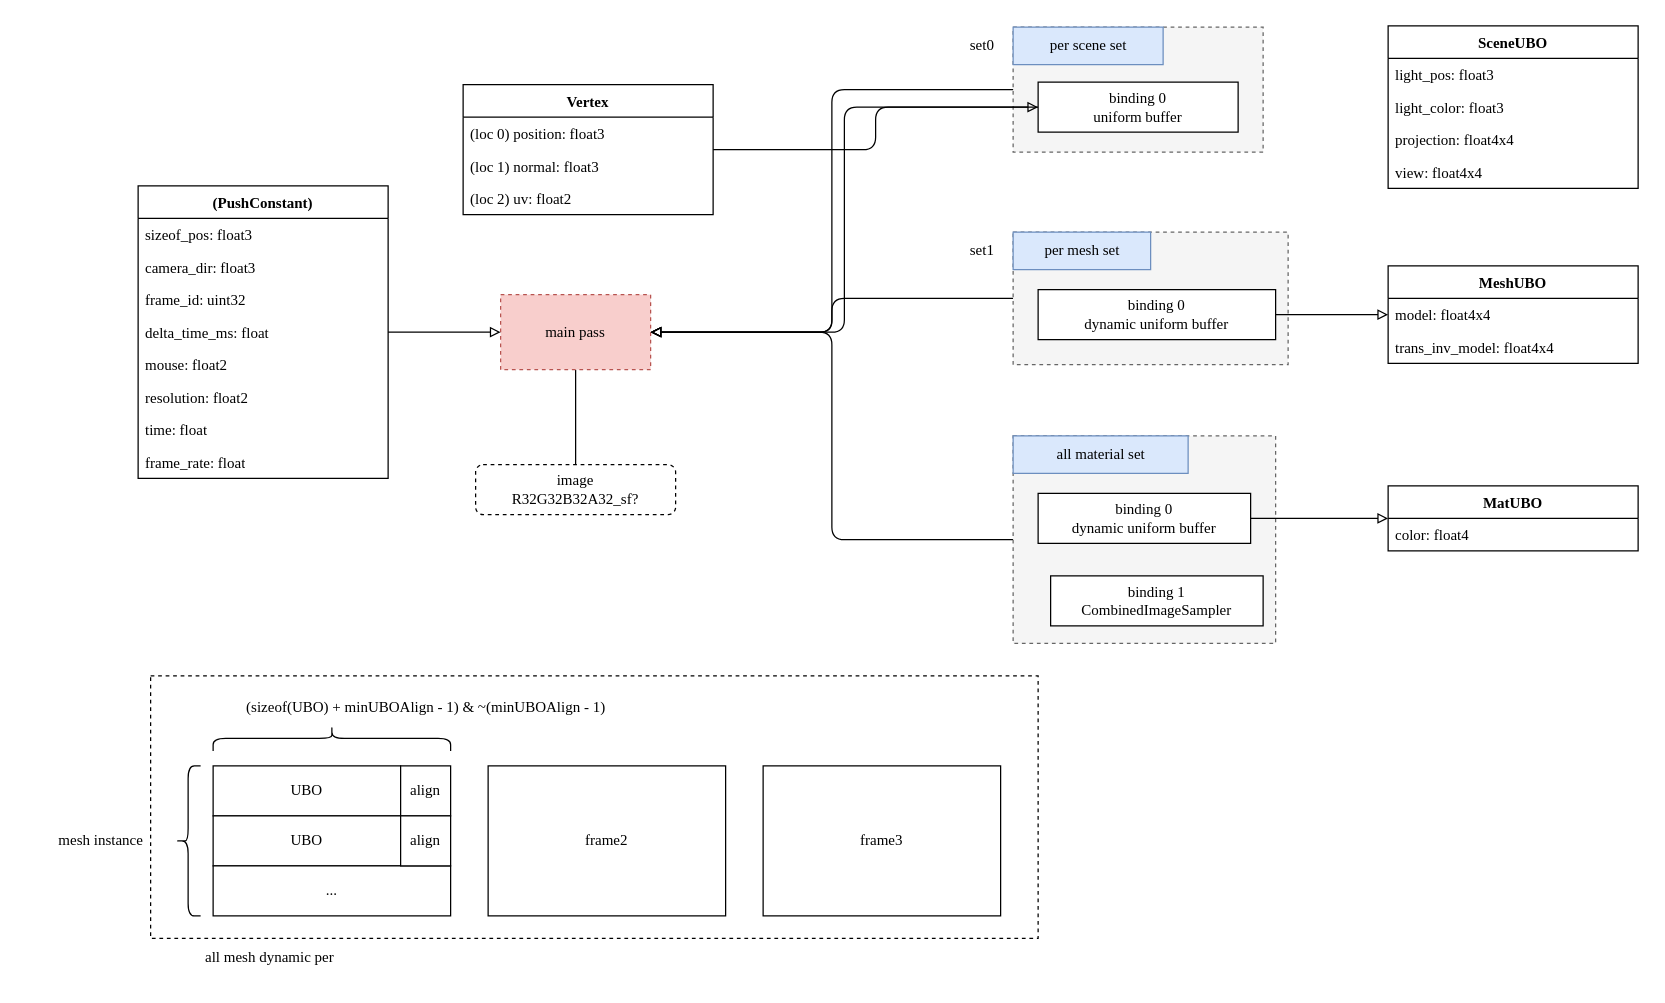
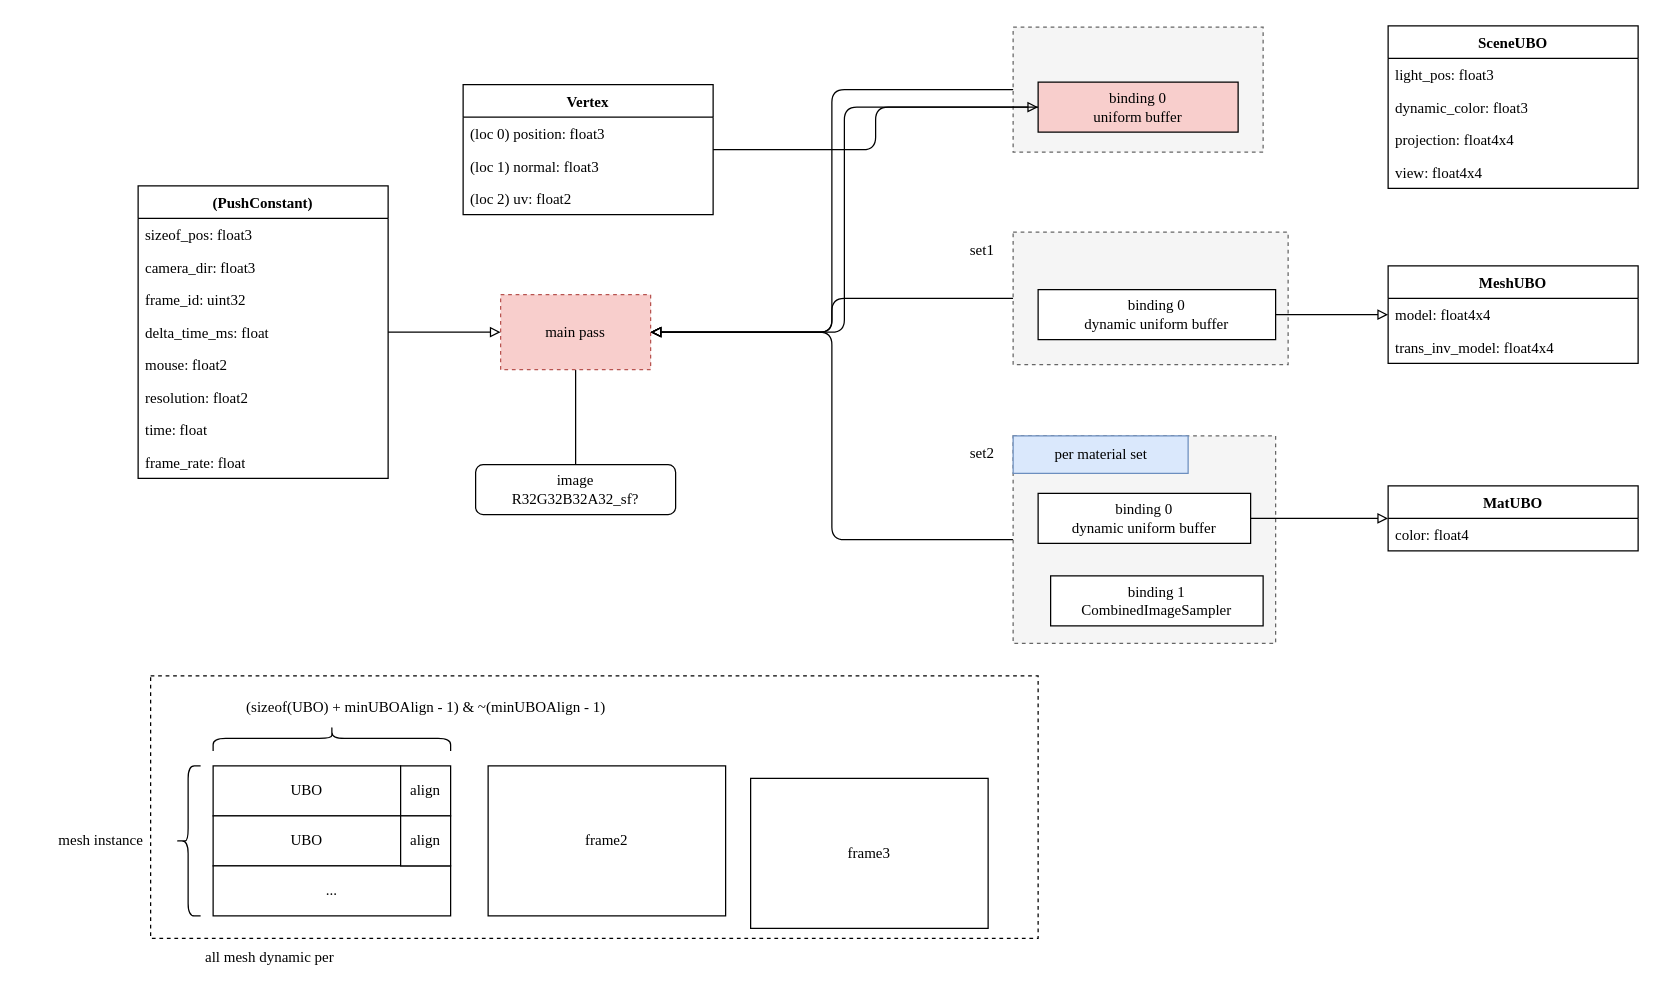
(982, 46) -> none
(1088, 46) -> none
(1138, 107) -> (1138, 107)
(1464, 108) -> (1474, 108)
(1082, 251) -> none
none -> (982, 453)
(1101, 454) -> (1101, 454)
(576, 489) -> (576, 489)
(882, 841) -> (869, 853)
